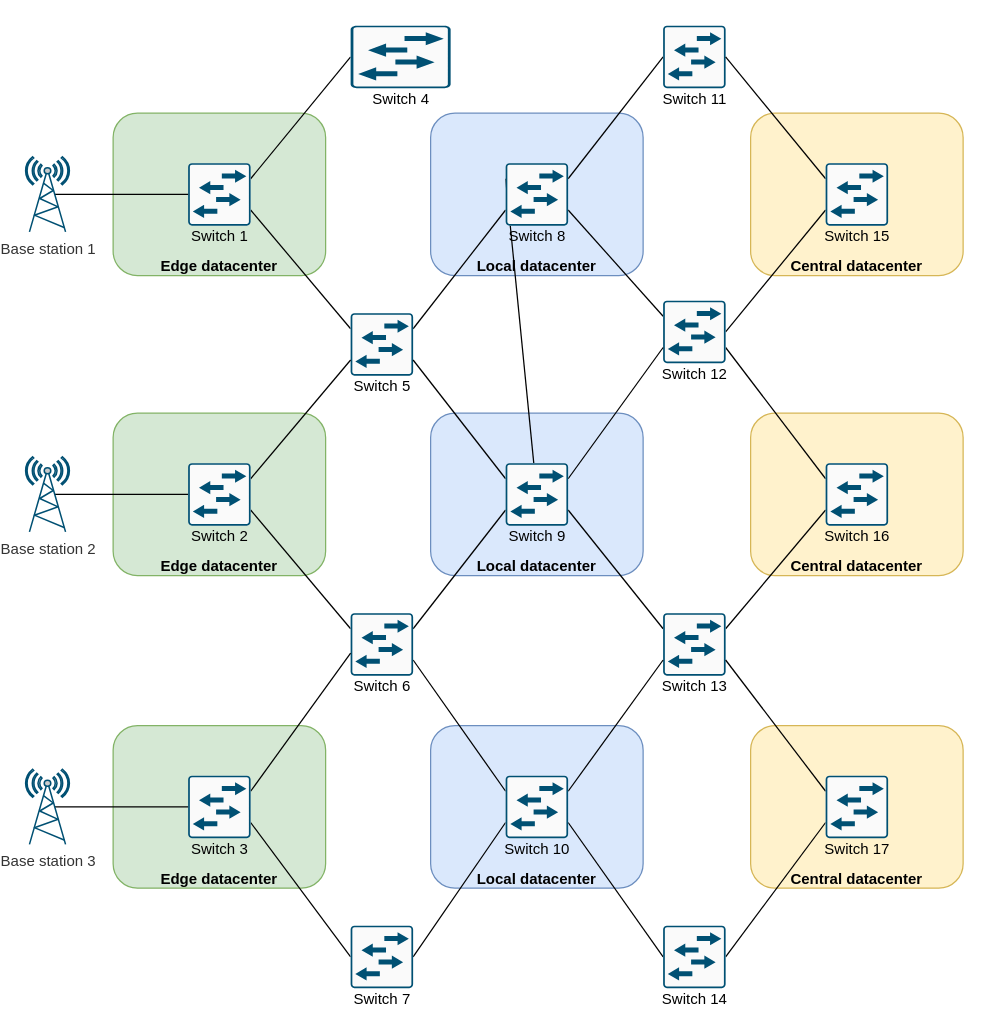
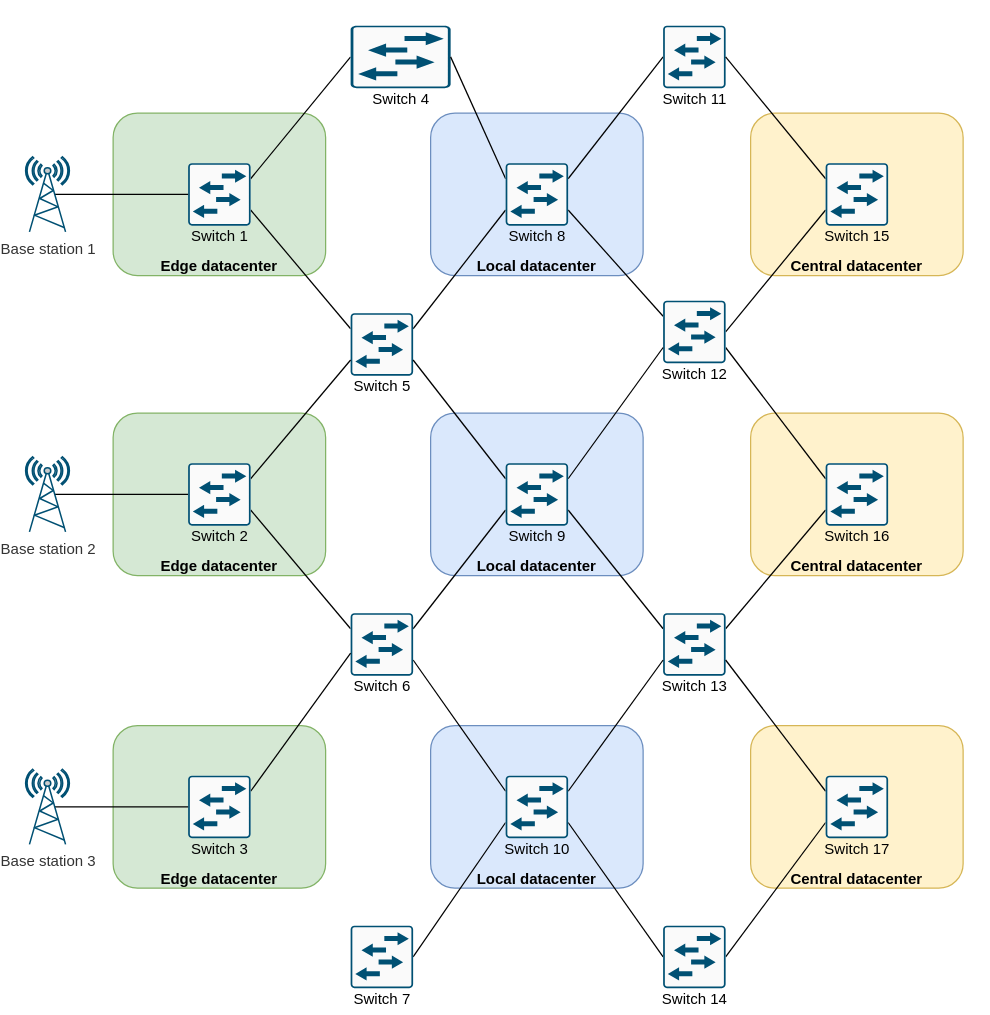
(524, 365) -> (478, 118)
(300, 889) -> none
